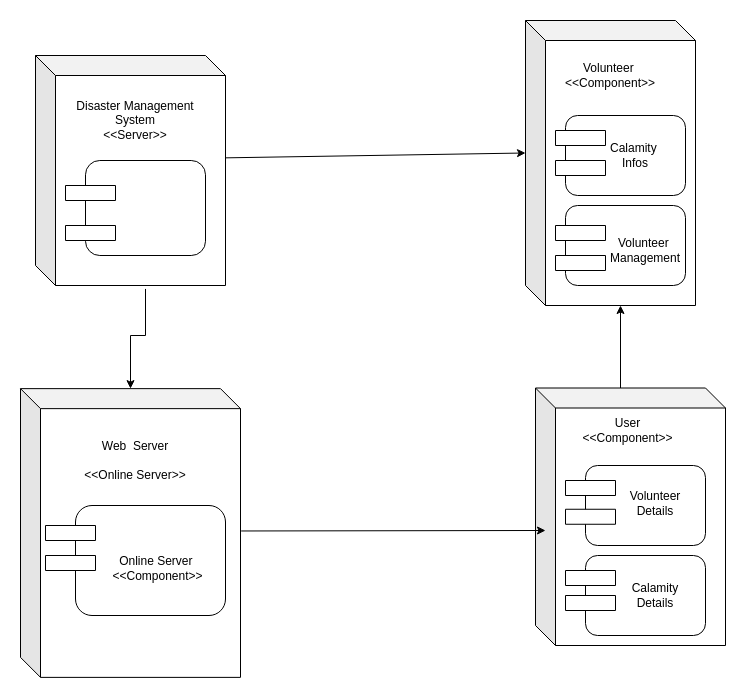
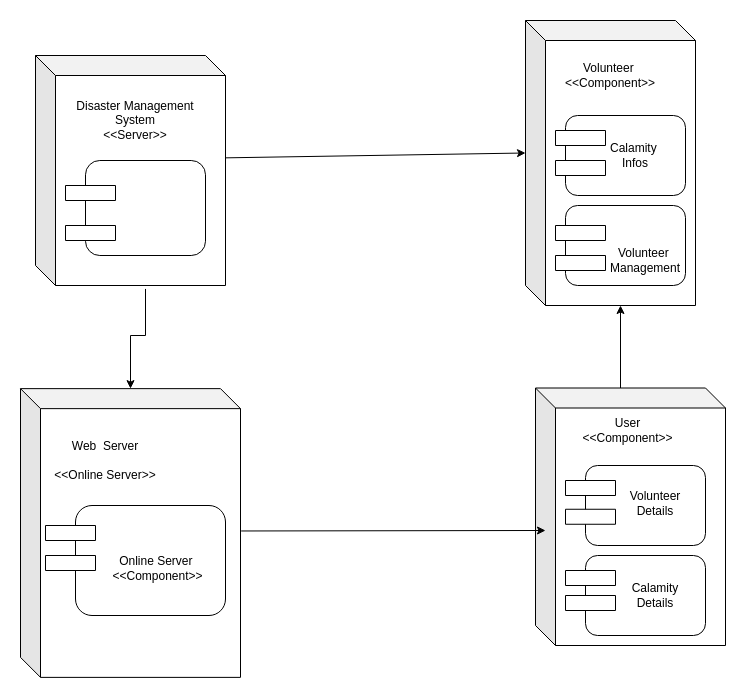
(646, 251) -> (646, 261)
(136, 461) -> (106, 461)
